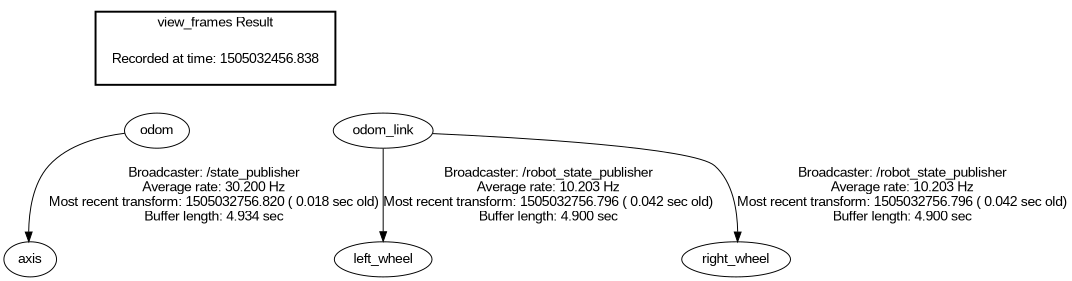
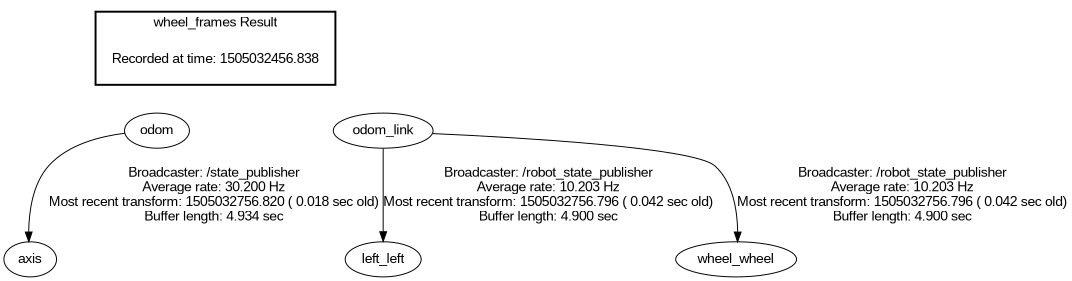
(215, 23) -> (215, 23)
(383, 259) -> (383, 259)
(736, 259) -> (736, 259)
